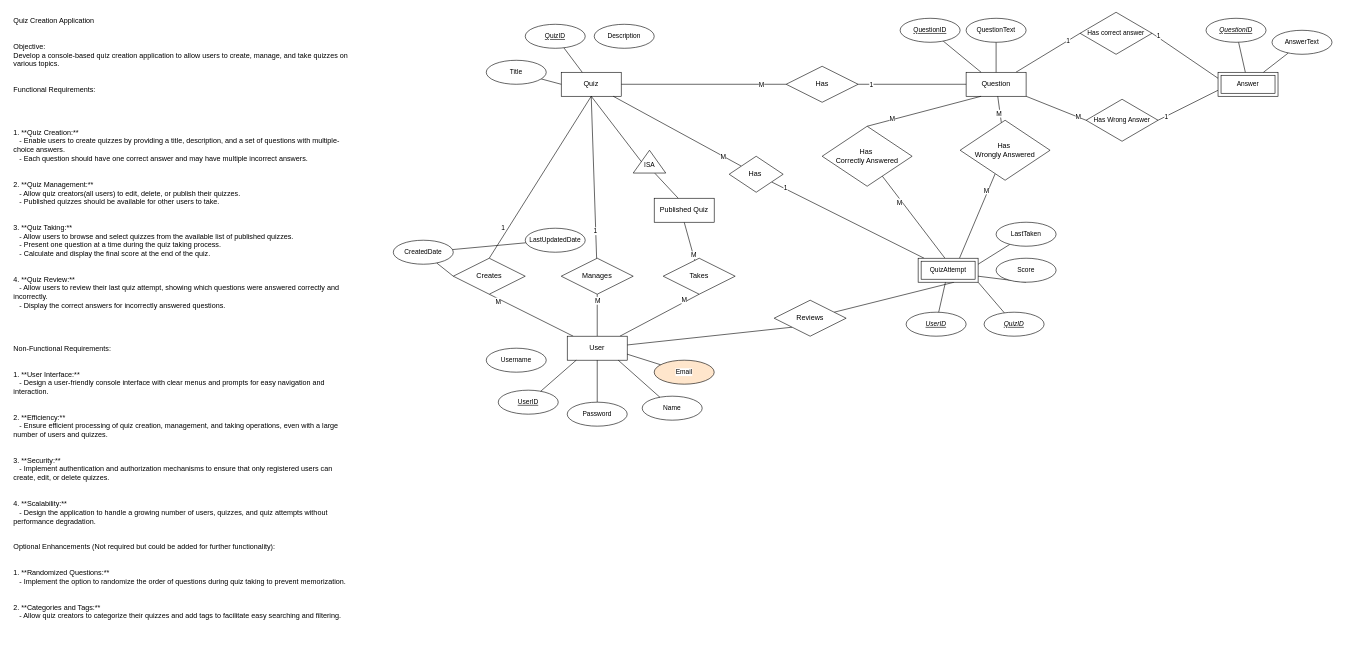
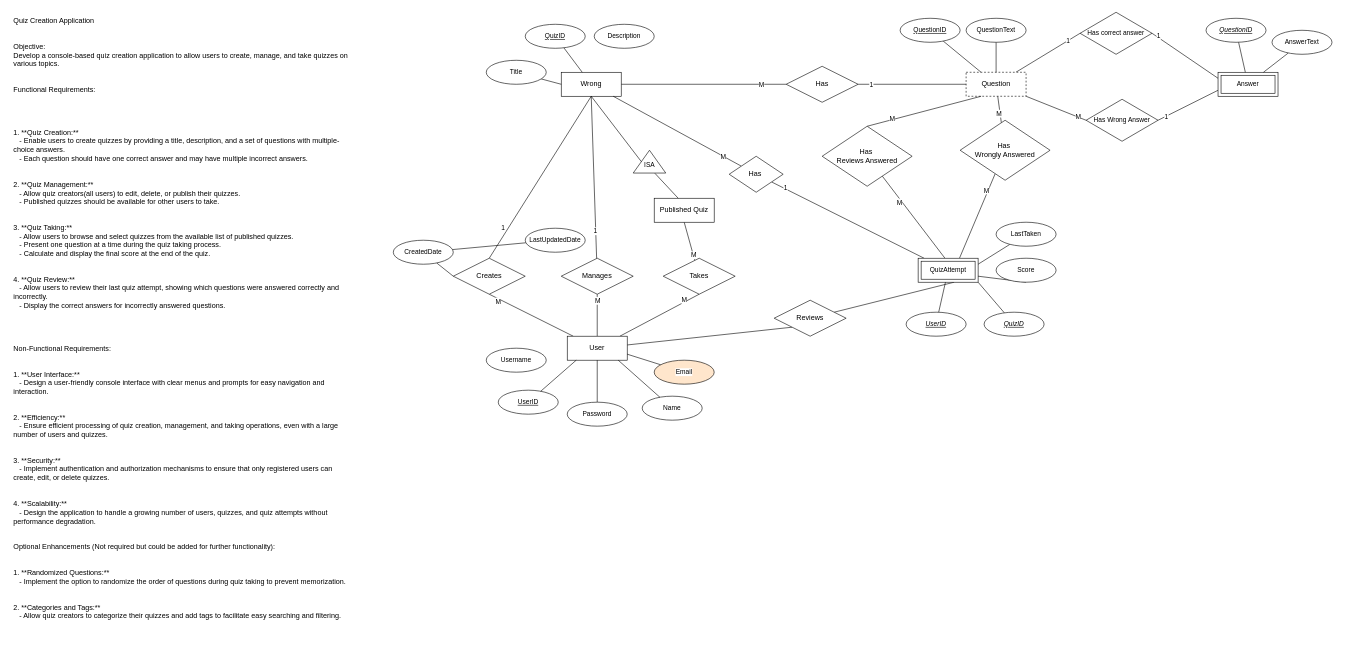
(591, 84) -> (591, 84)
(996, 84) -> (996, 84)
(867, 156) -> (867, 156)
